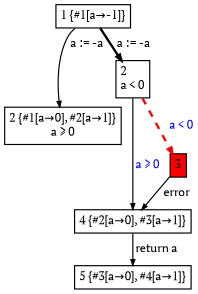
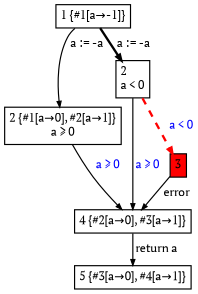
none -> (93, 177)
